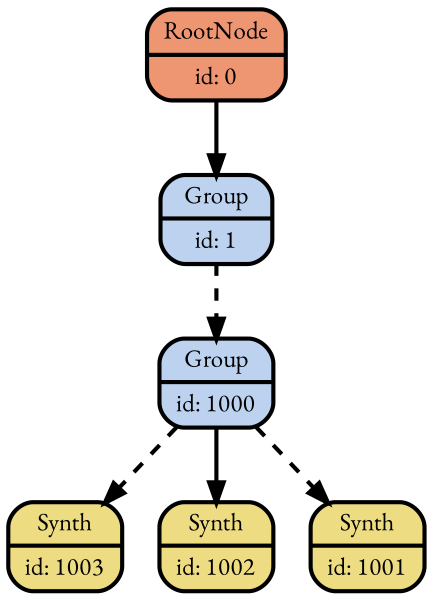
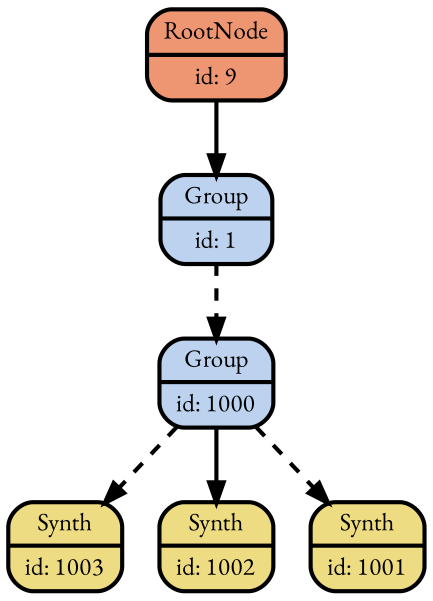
(216, 77) -> (216, 77)
